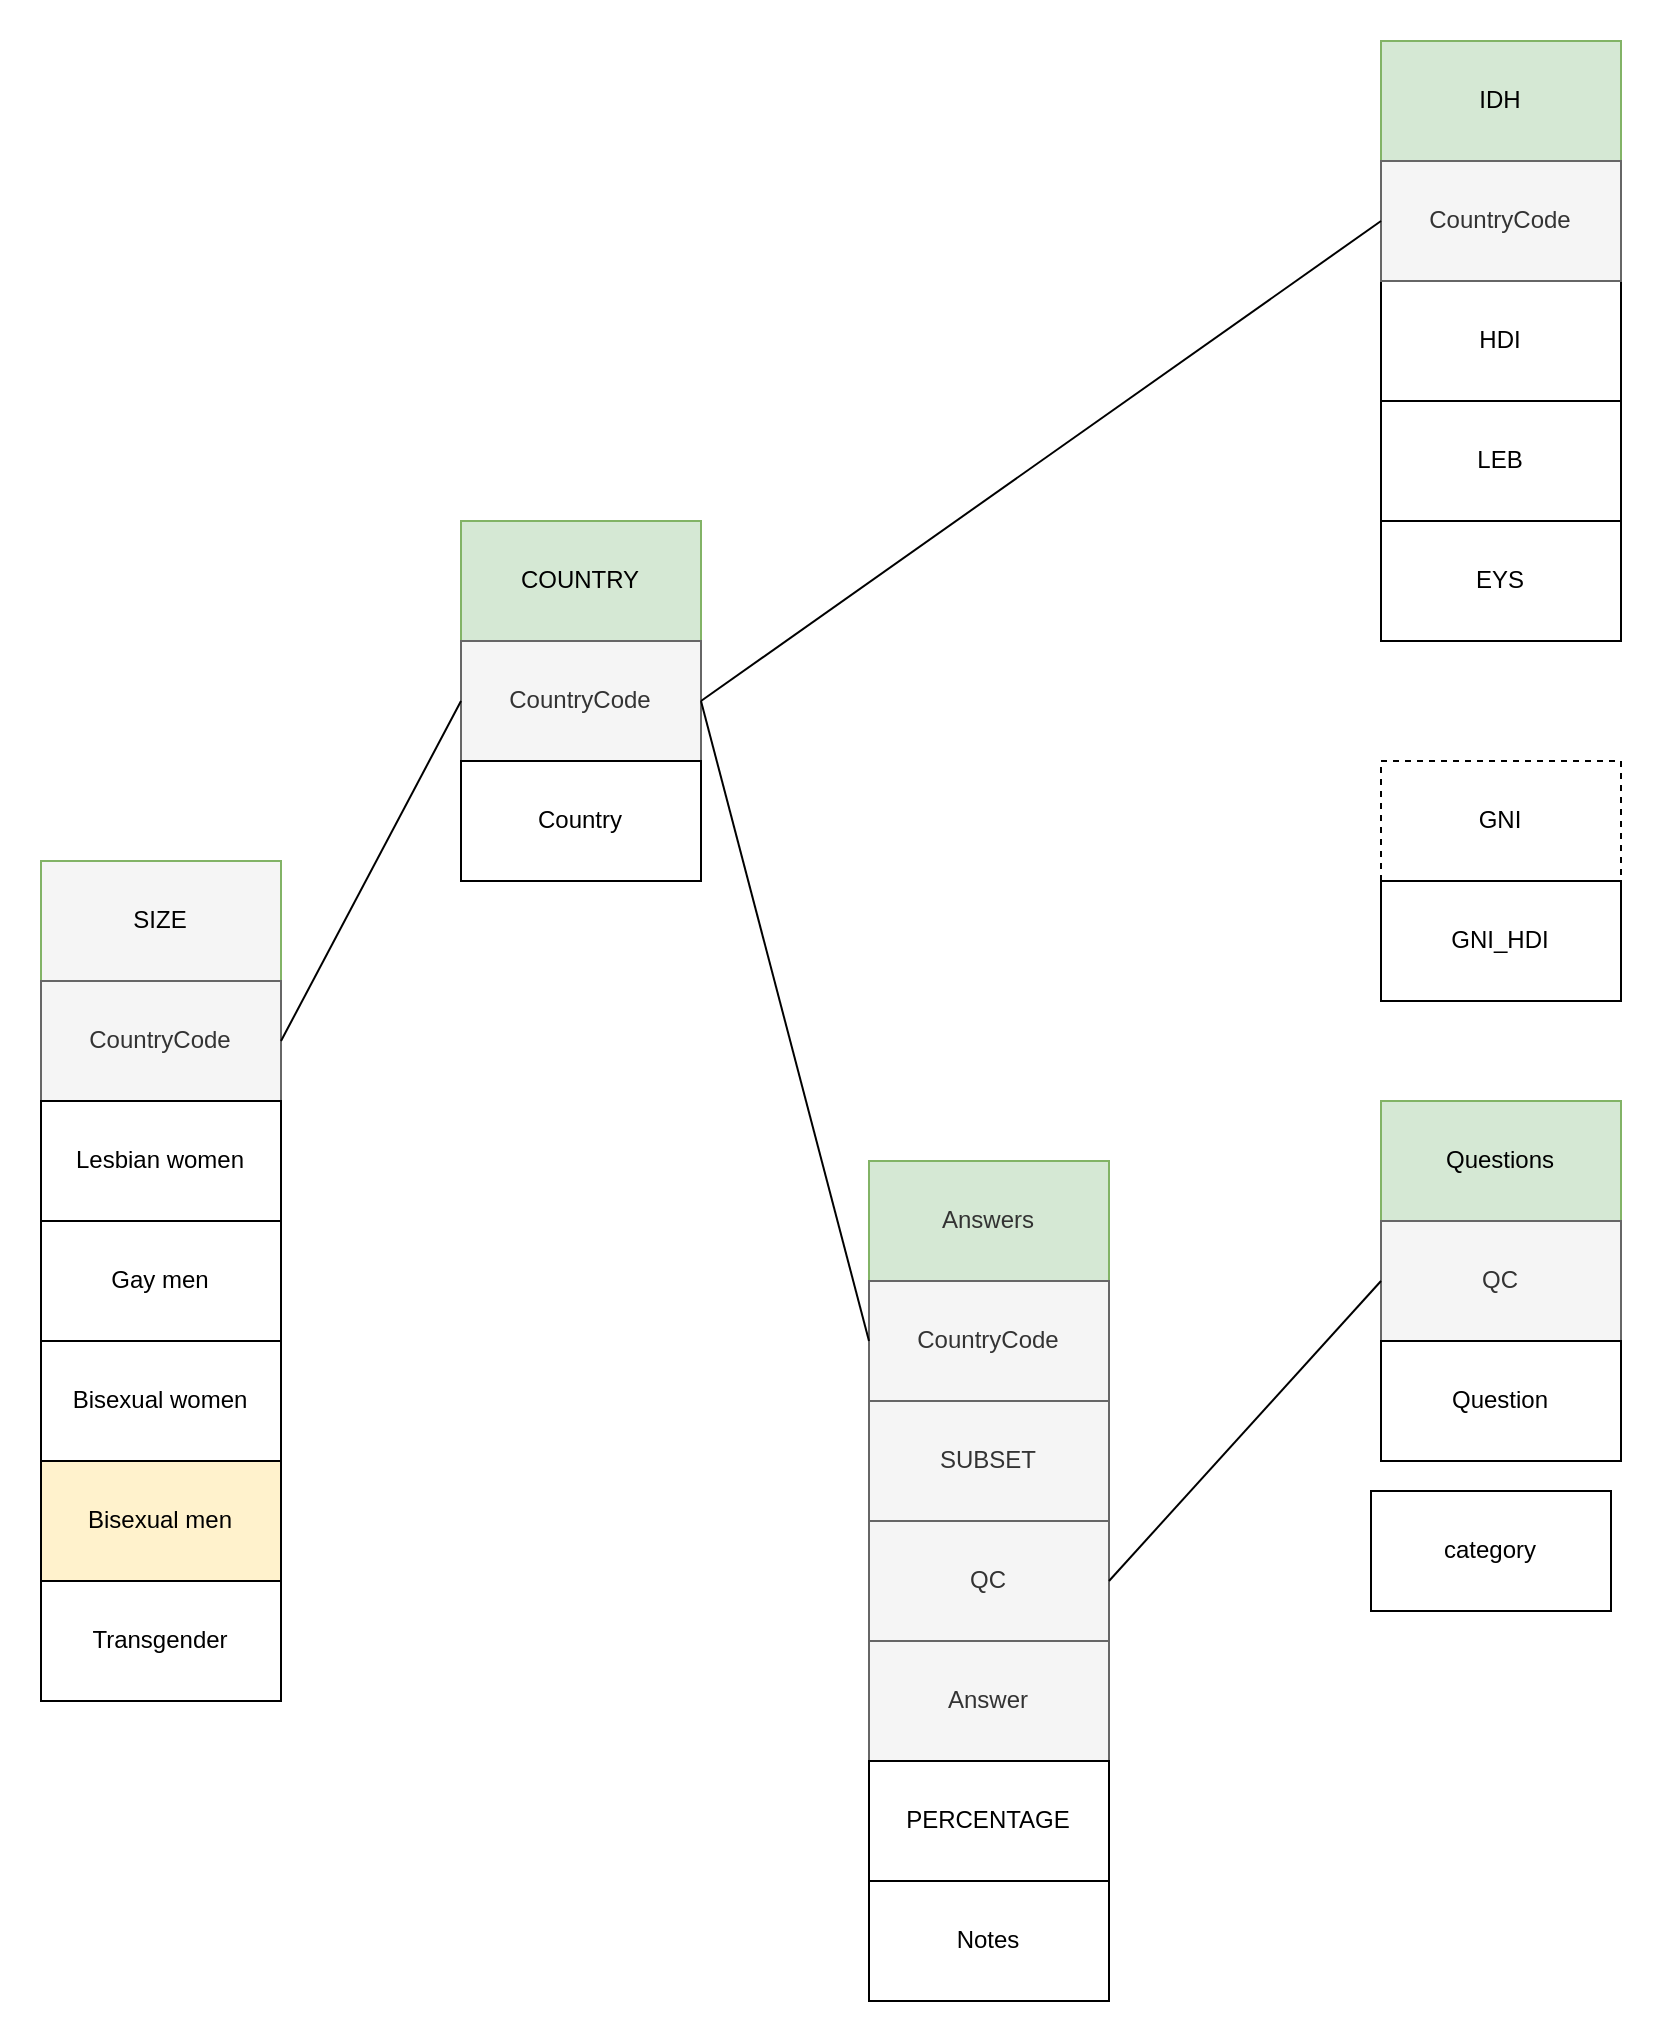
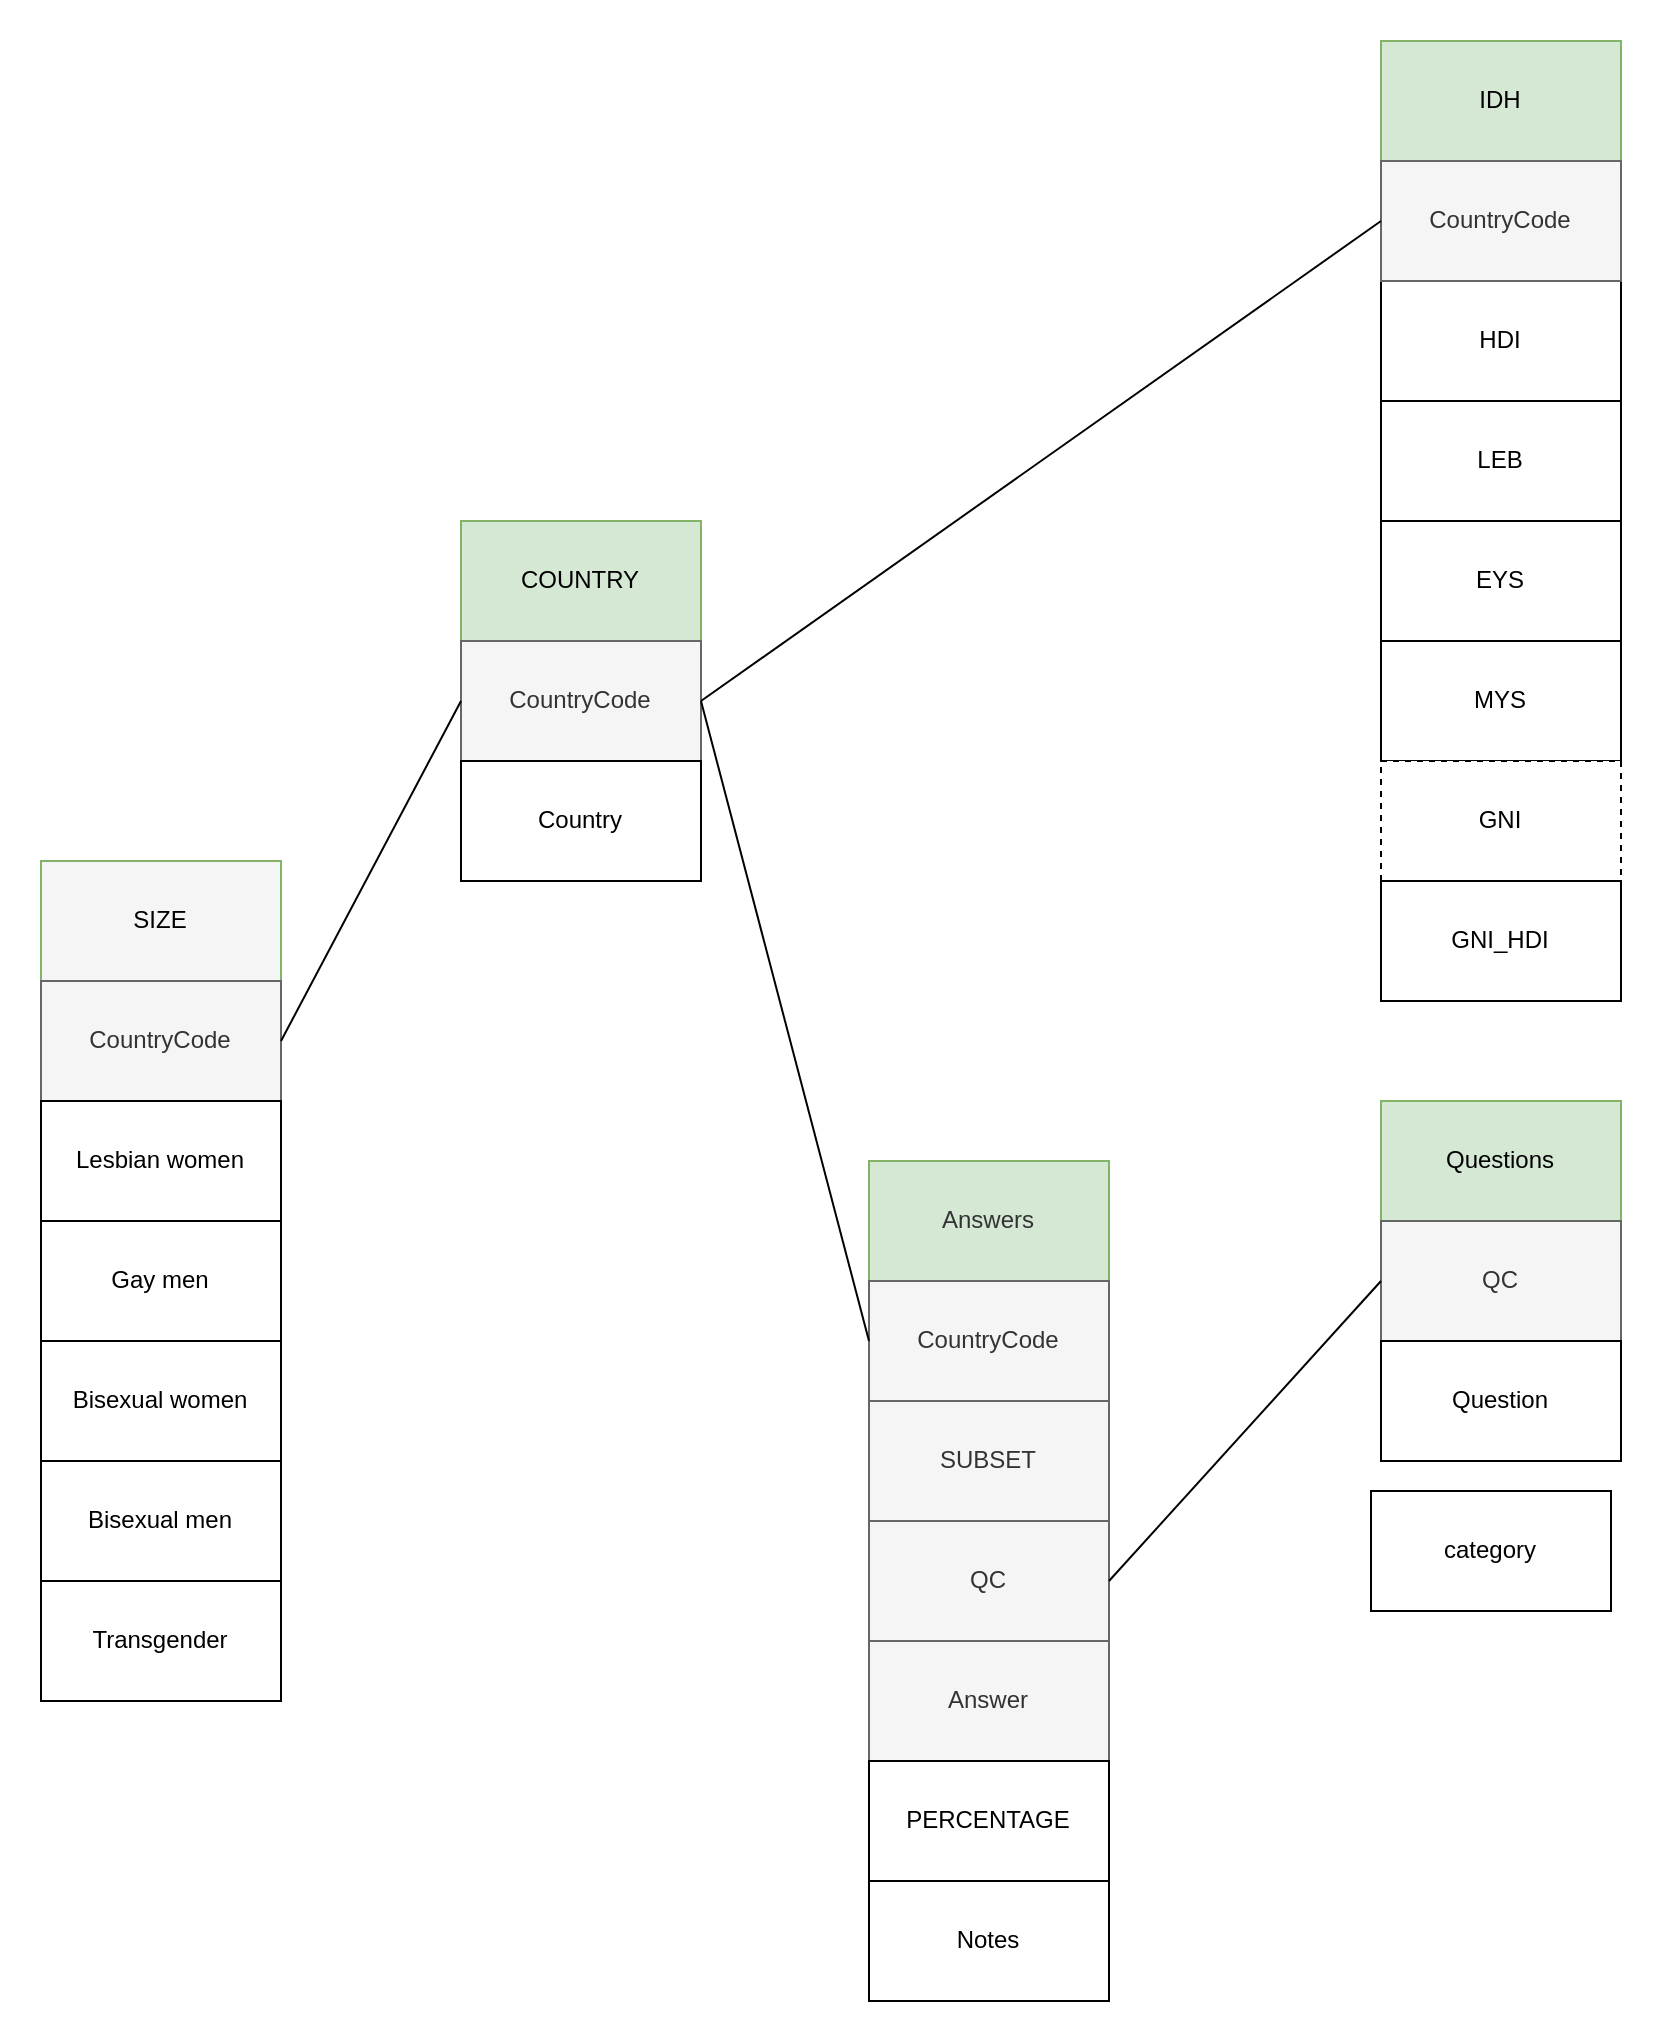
none -> (1501, 701)
(161, 1521) -> (161, 1521)
